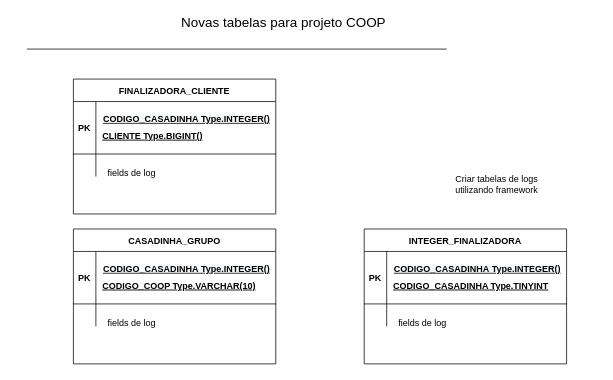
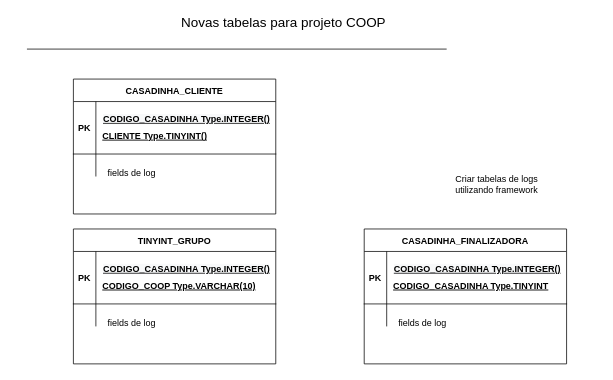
(174, 91) -> (174, 91)
(153, 136) -> (155, 136)
(174, 241) -> (174, 241)
(465, 241) -> (465, 241)
